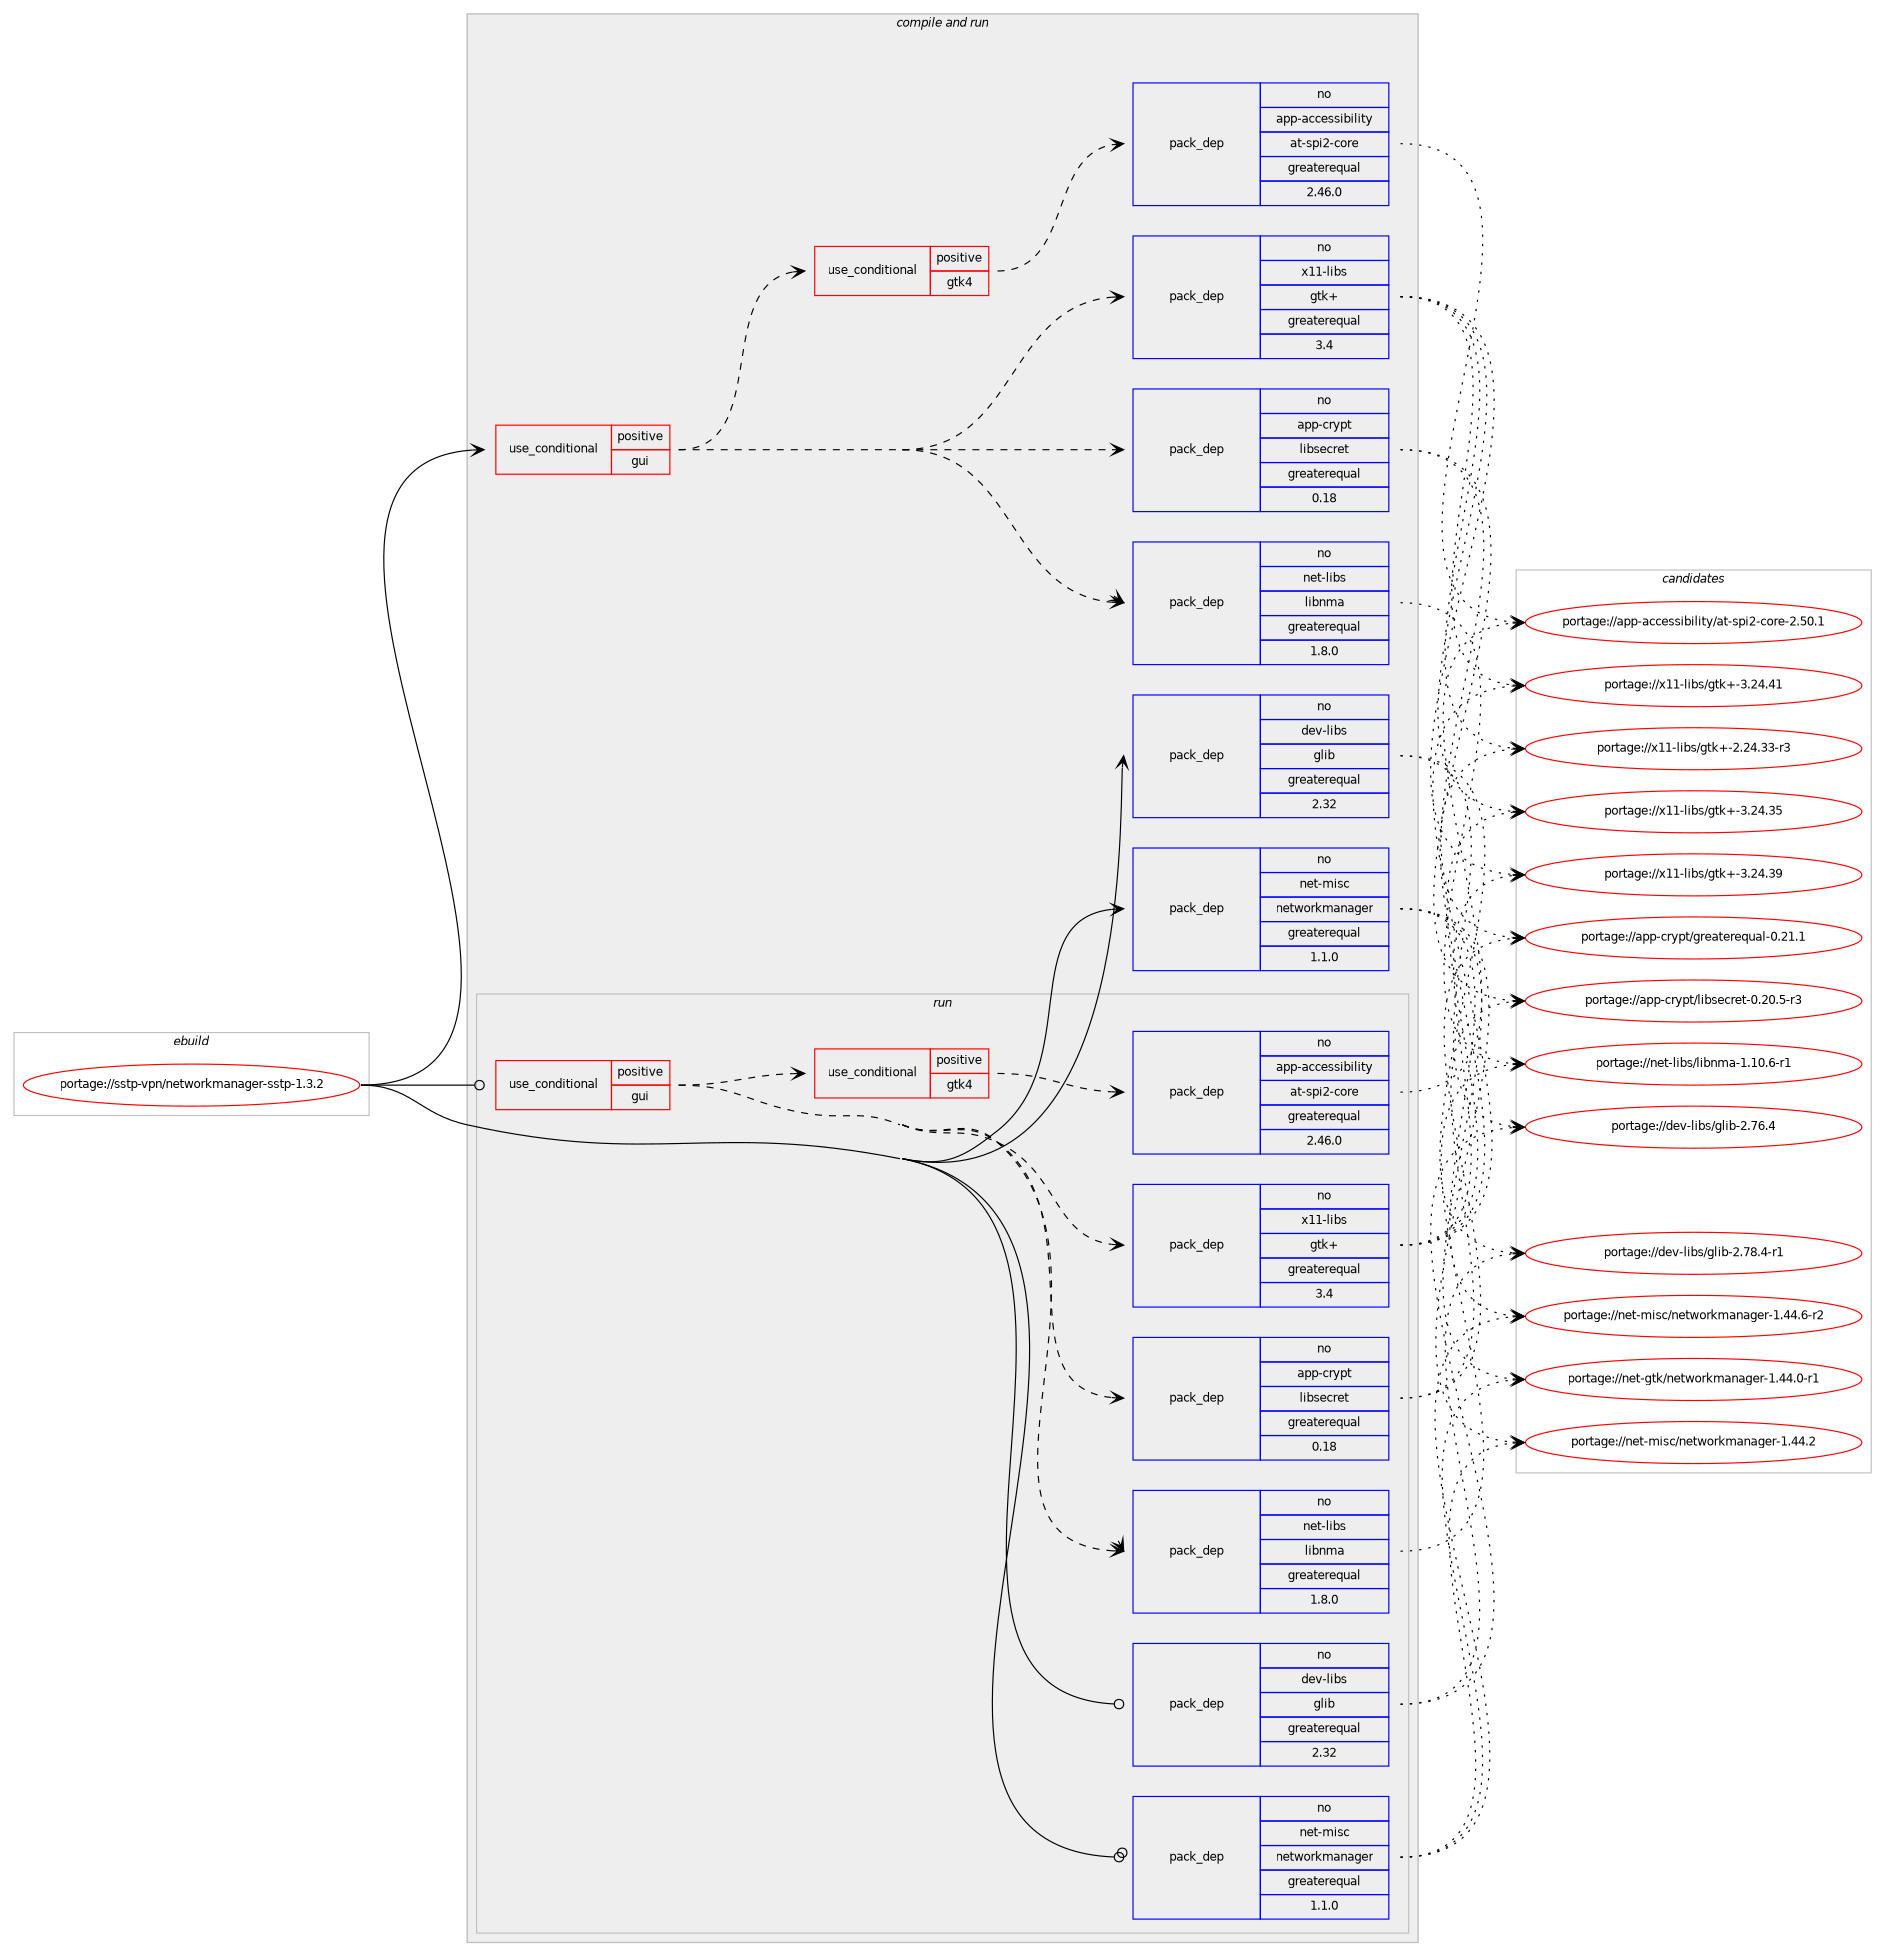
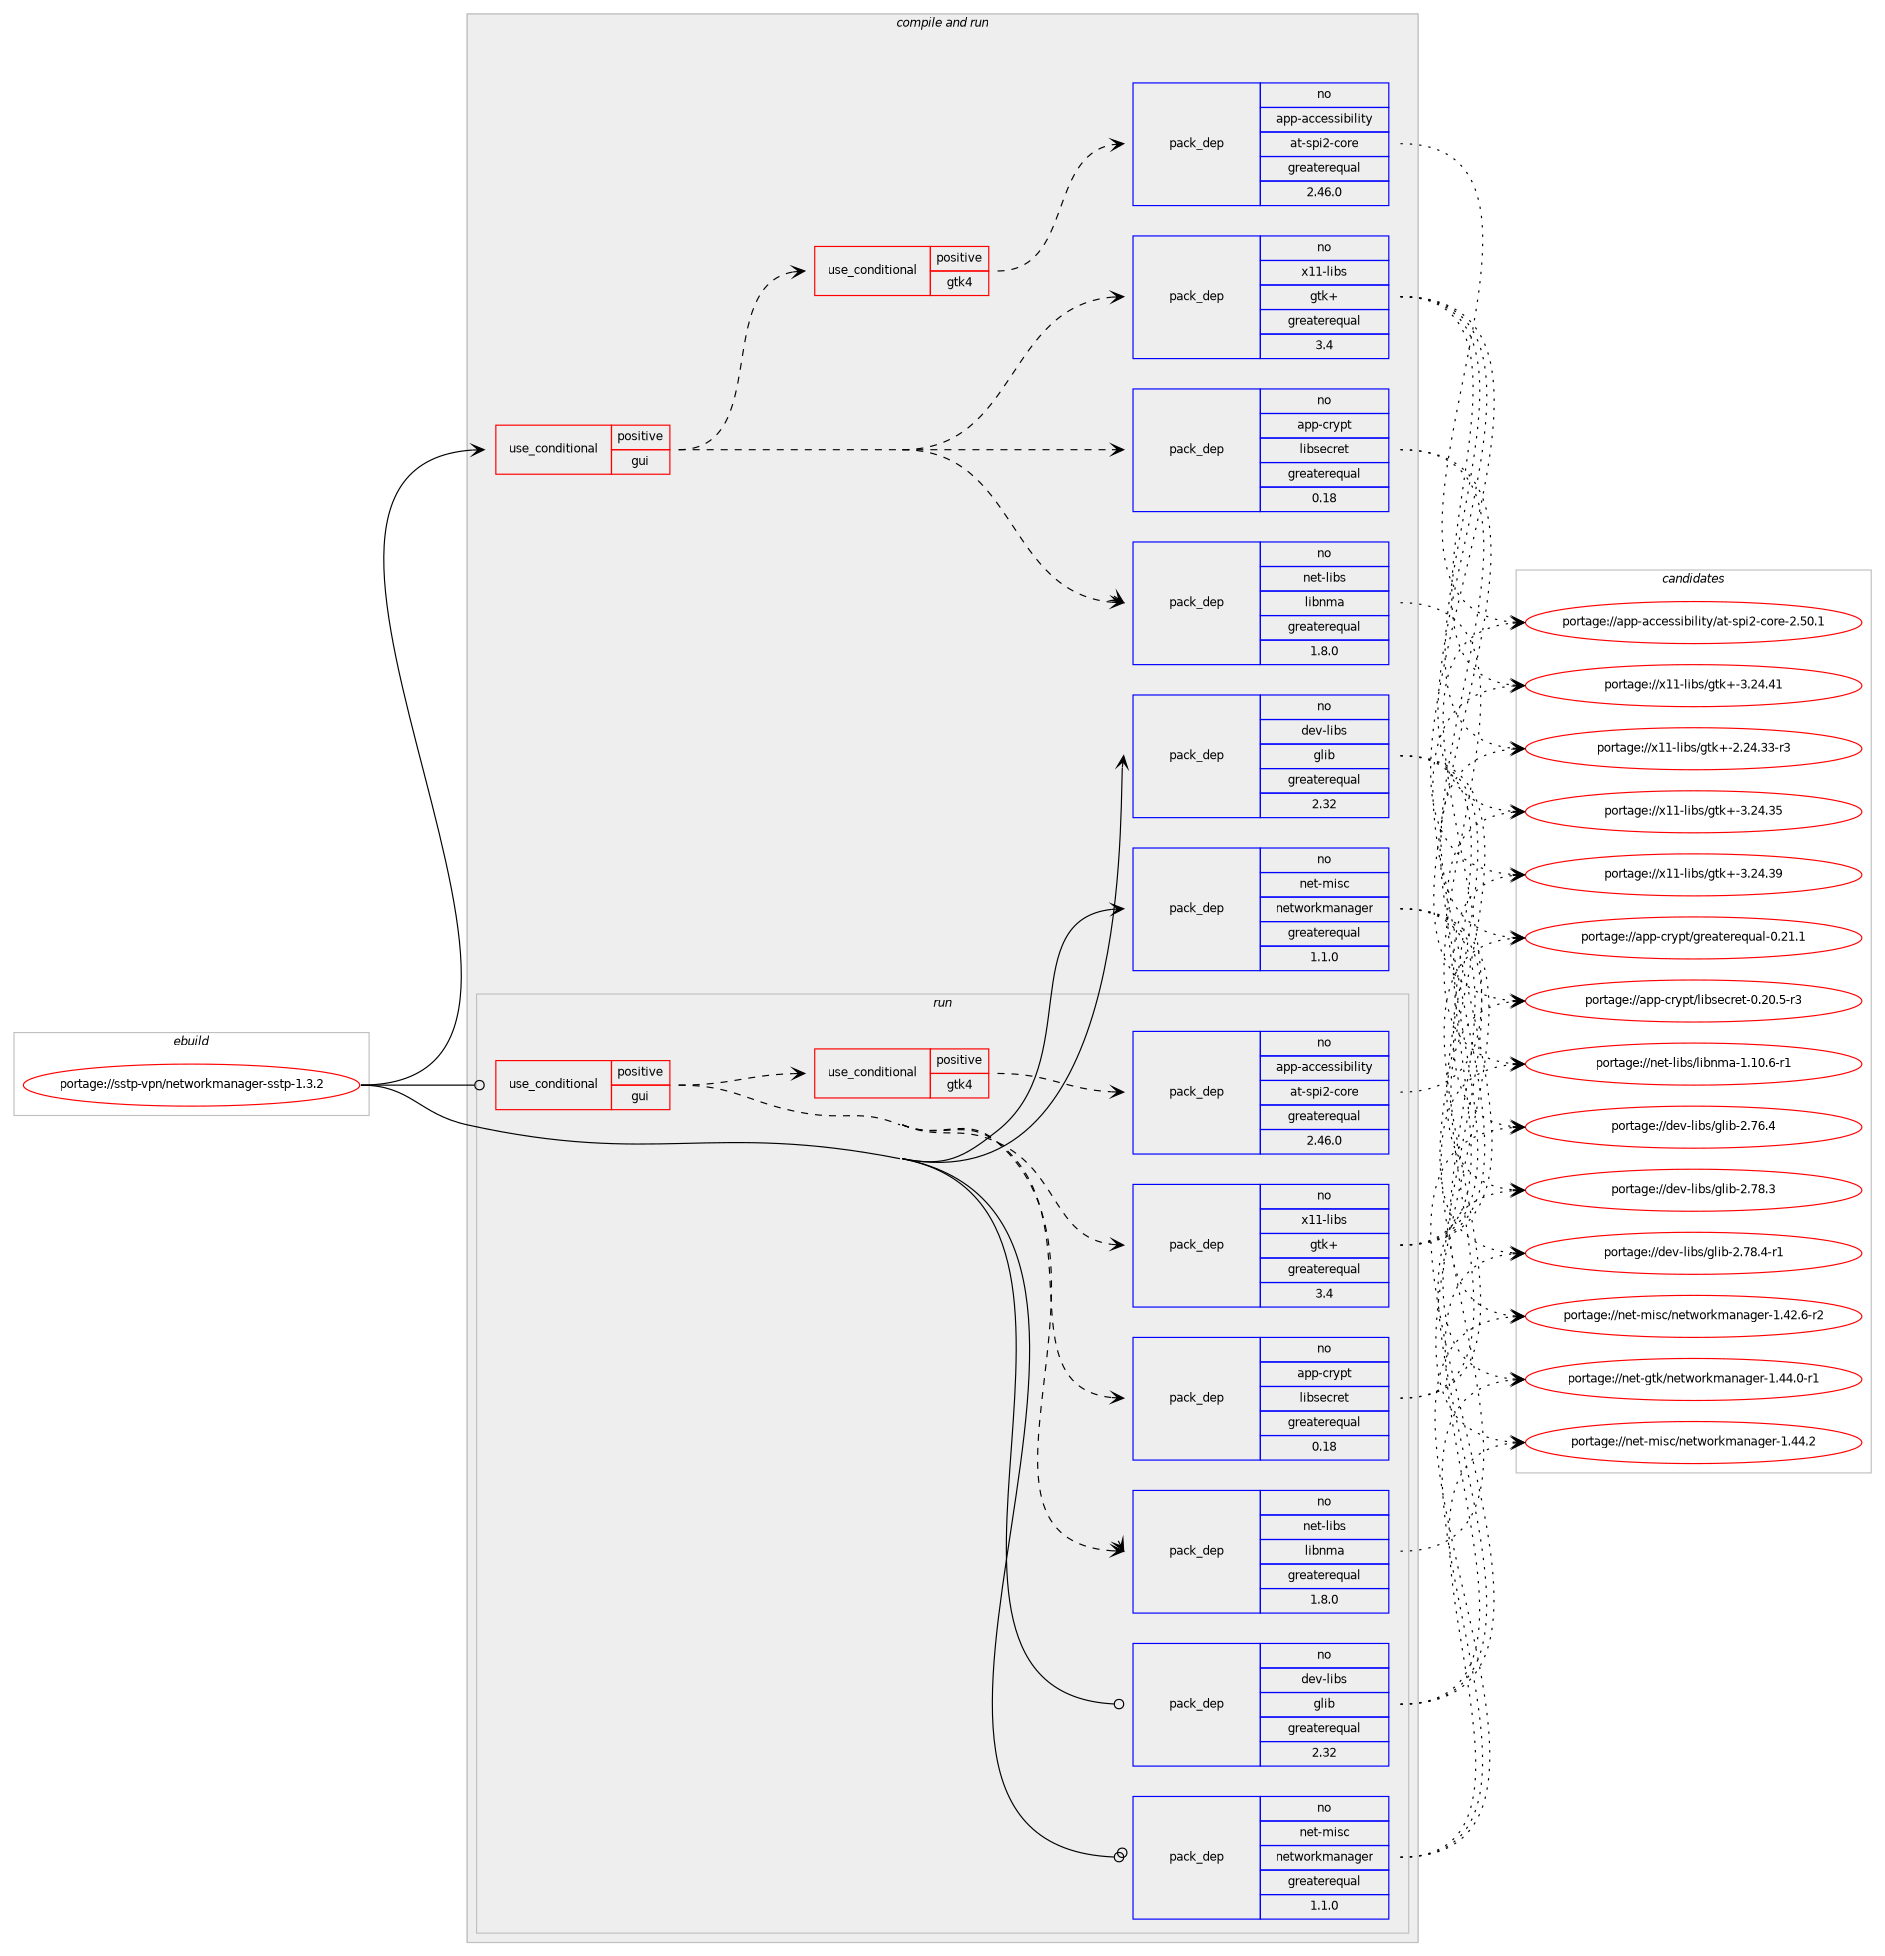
none -> (1694, 1190)
(1694, 1316) -> (1694, 1316)
